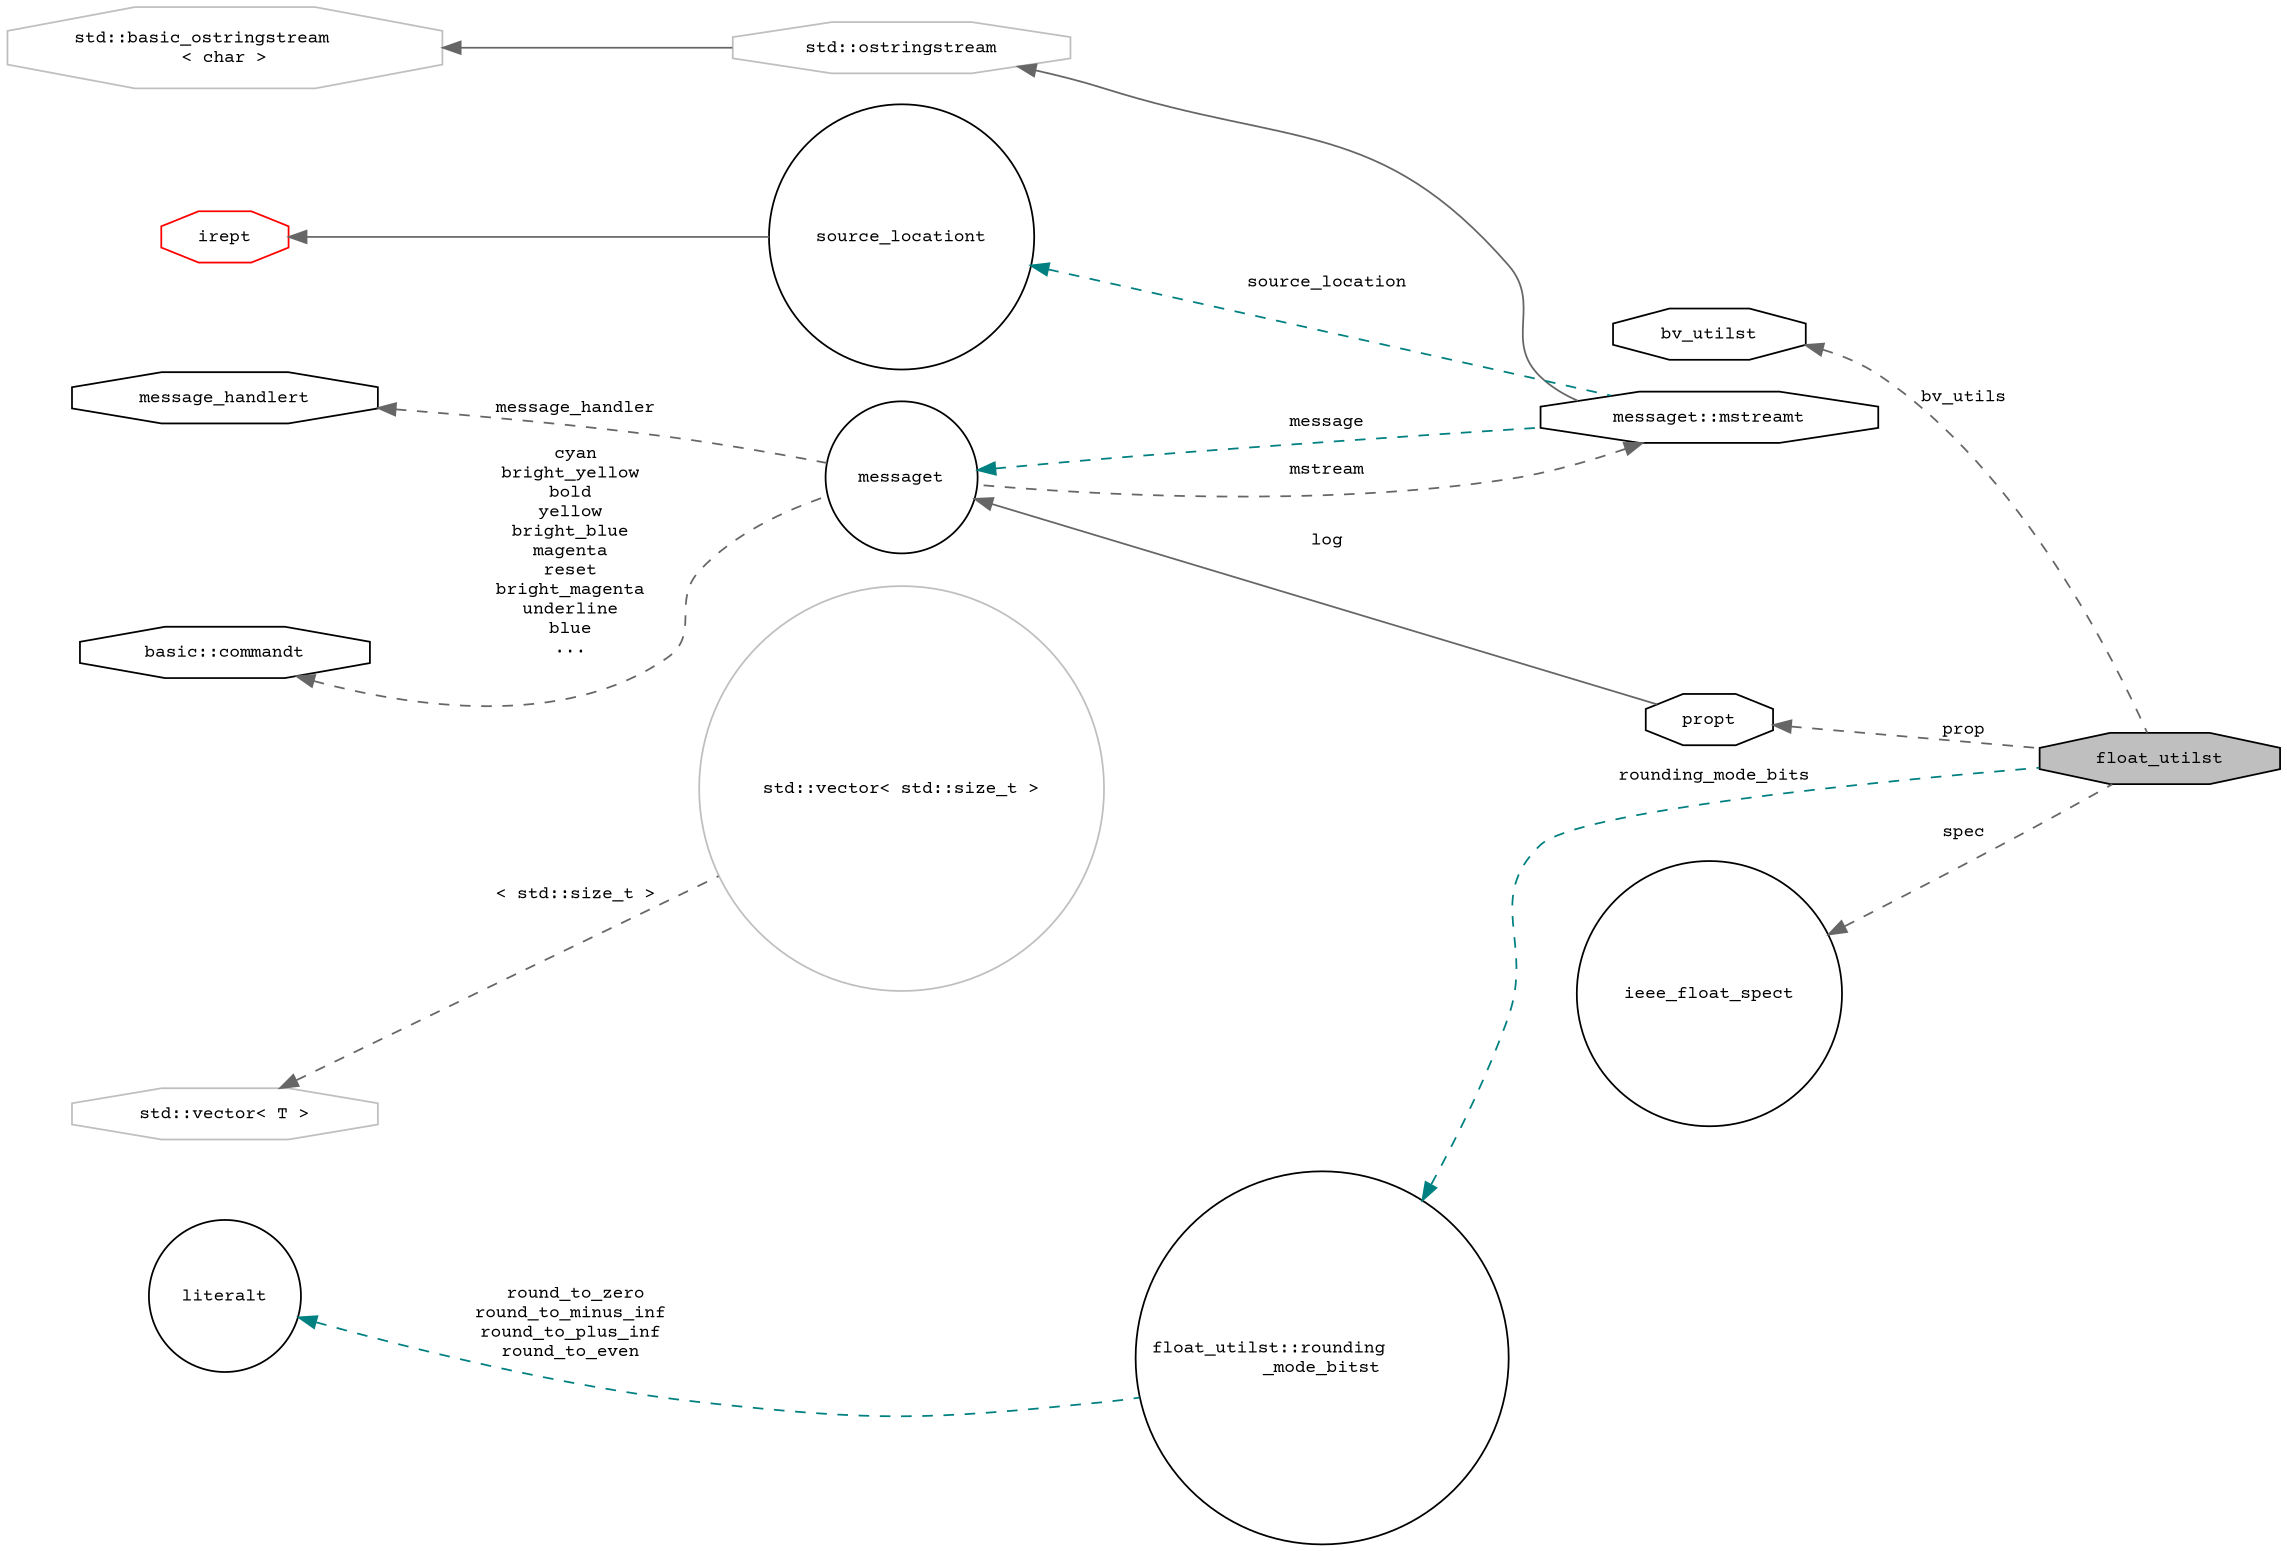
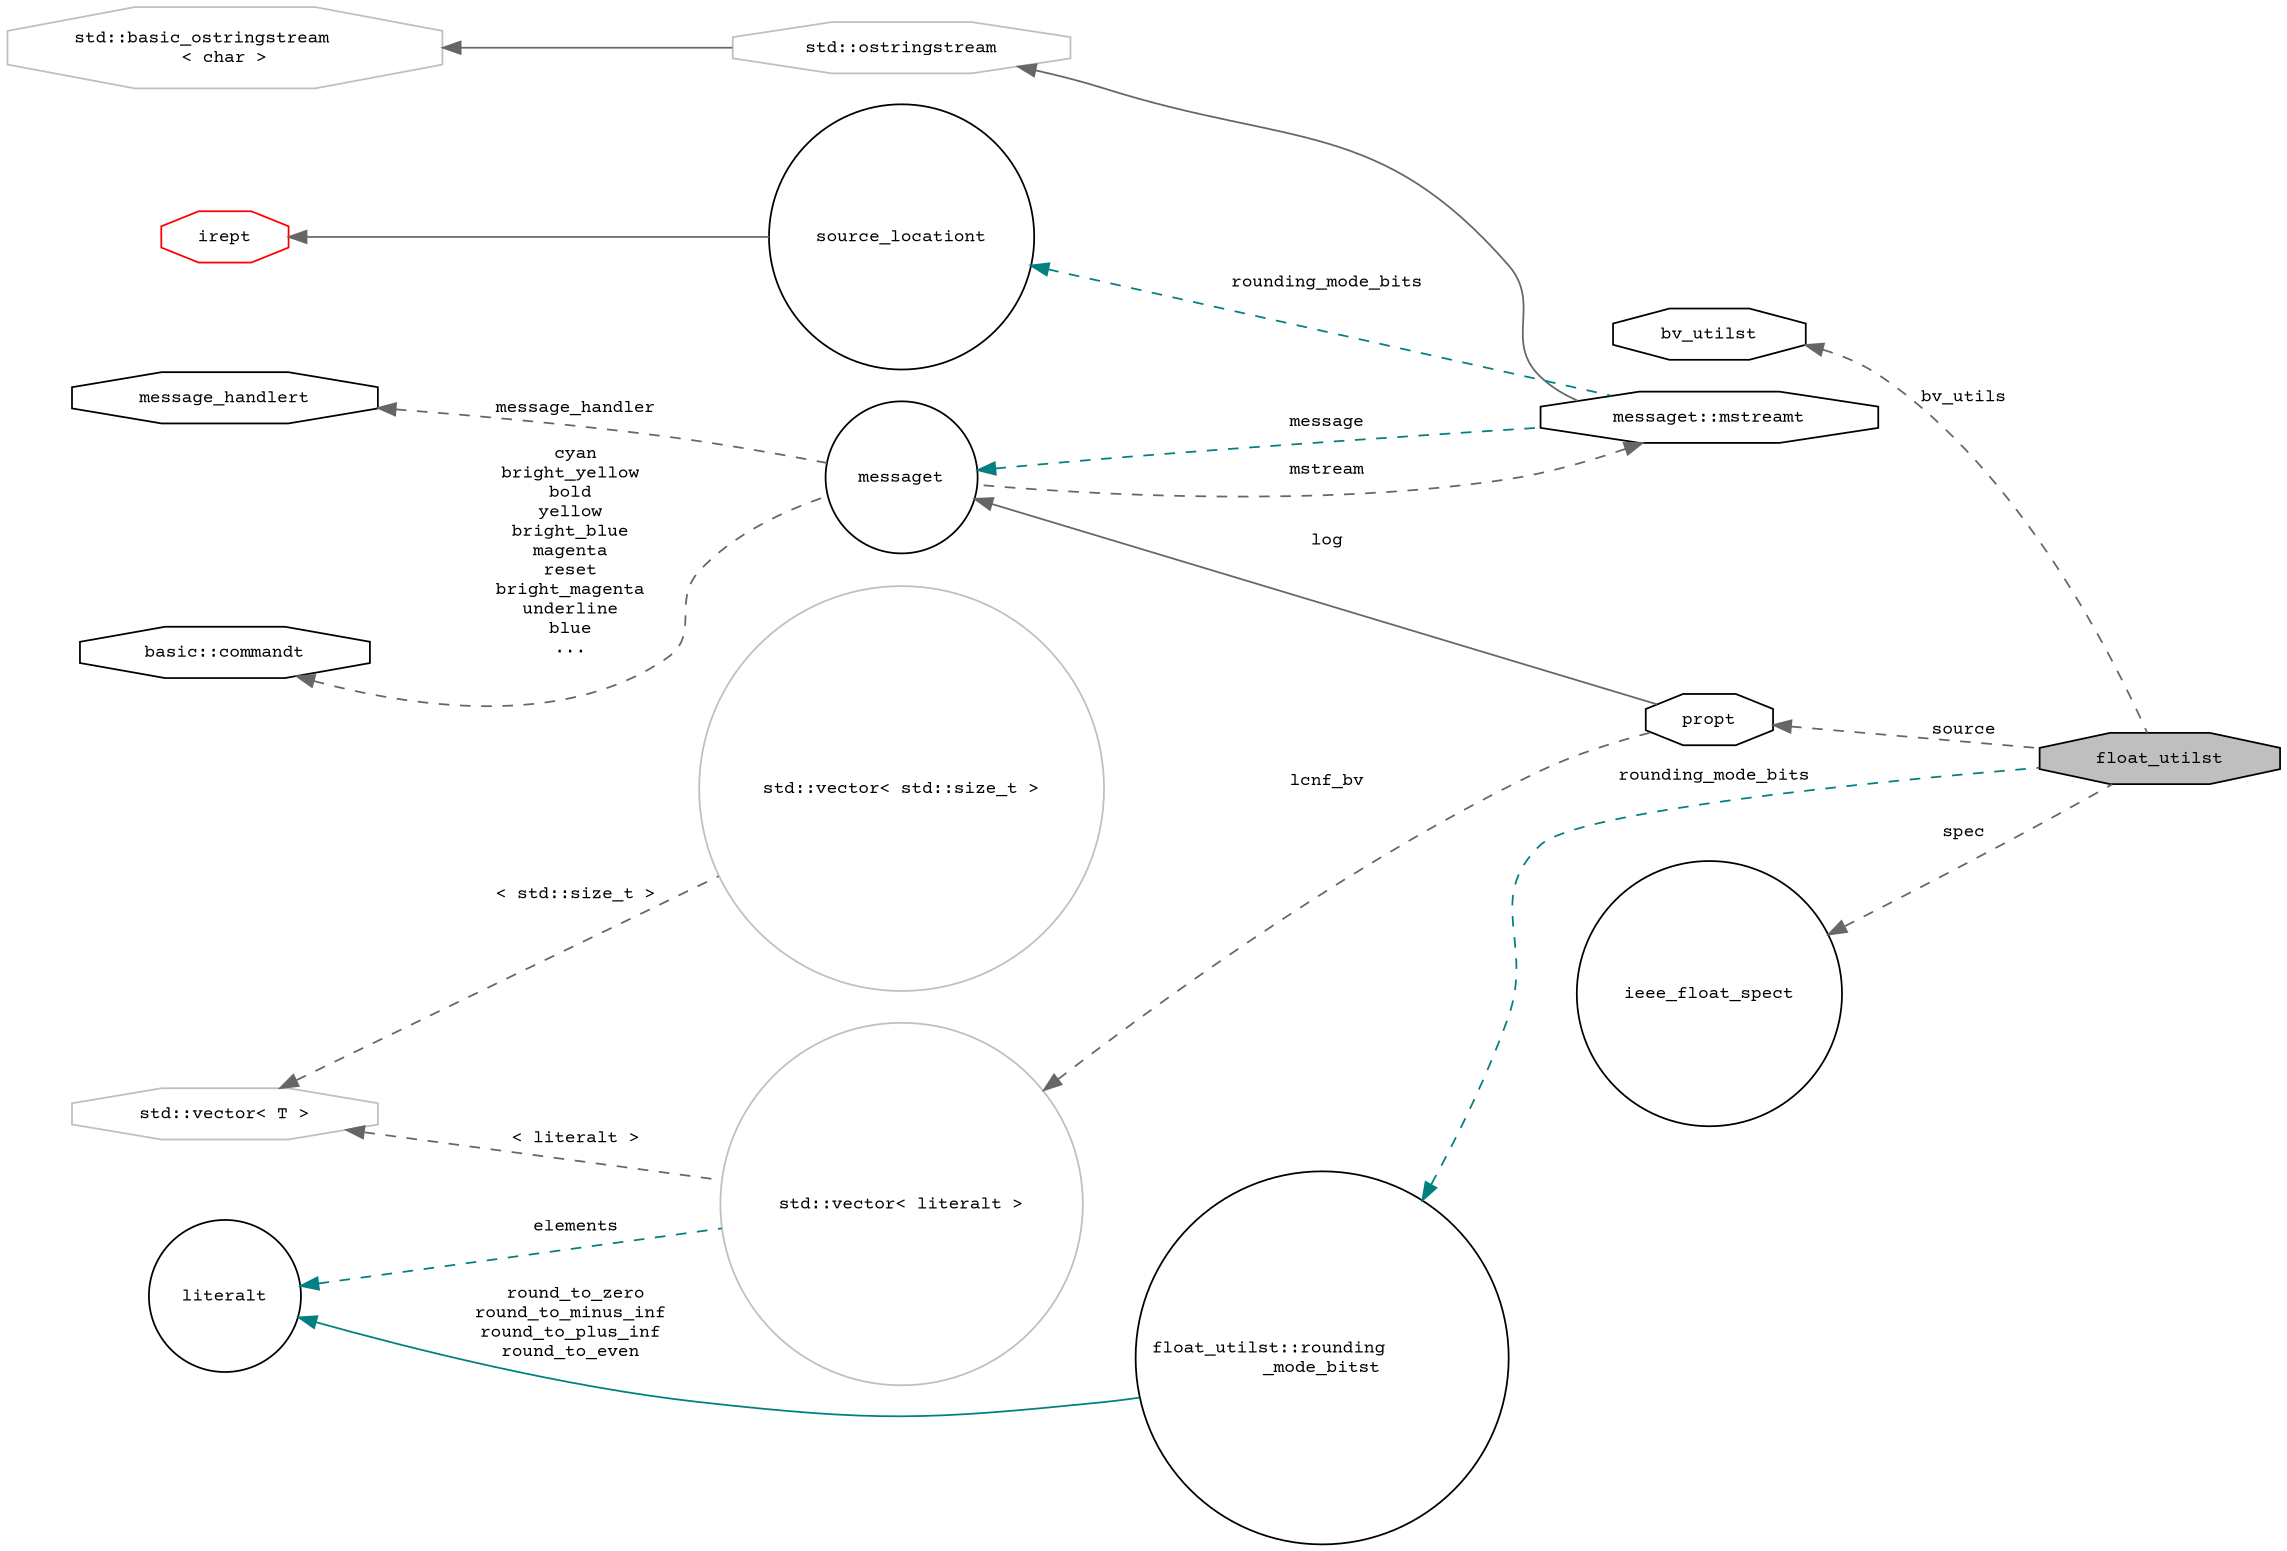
(1322, 282) -> (1322, 282)
(1959, 729) -> (1959, 729)
none -> (902, 1204)
(724, 1405) -> (724, 1405)
